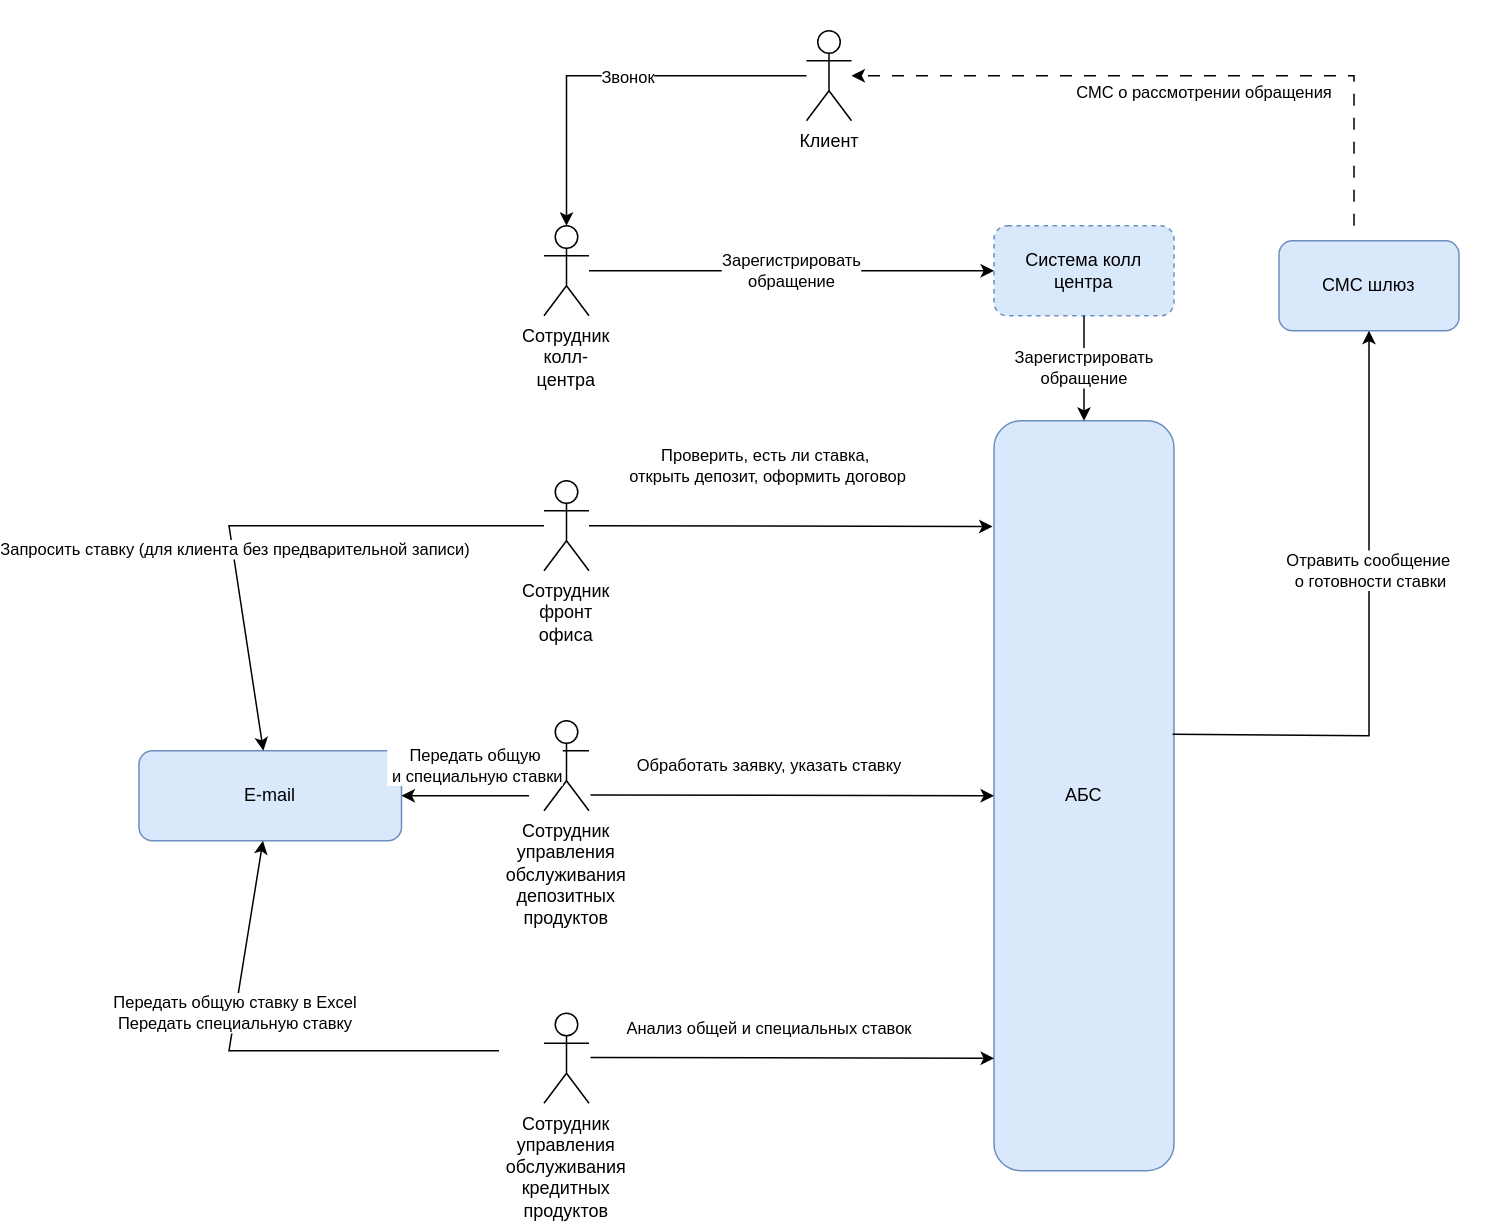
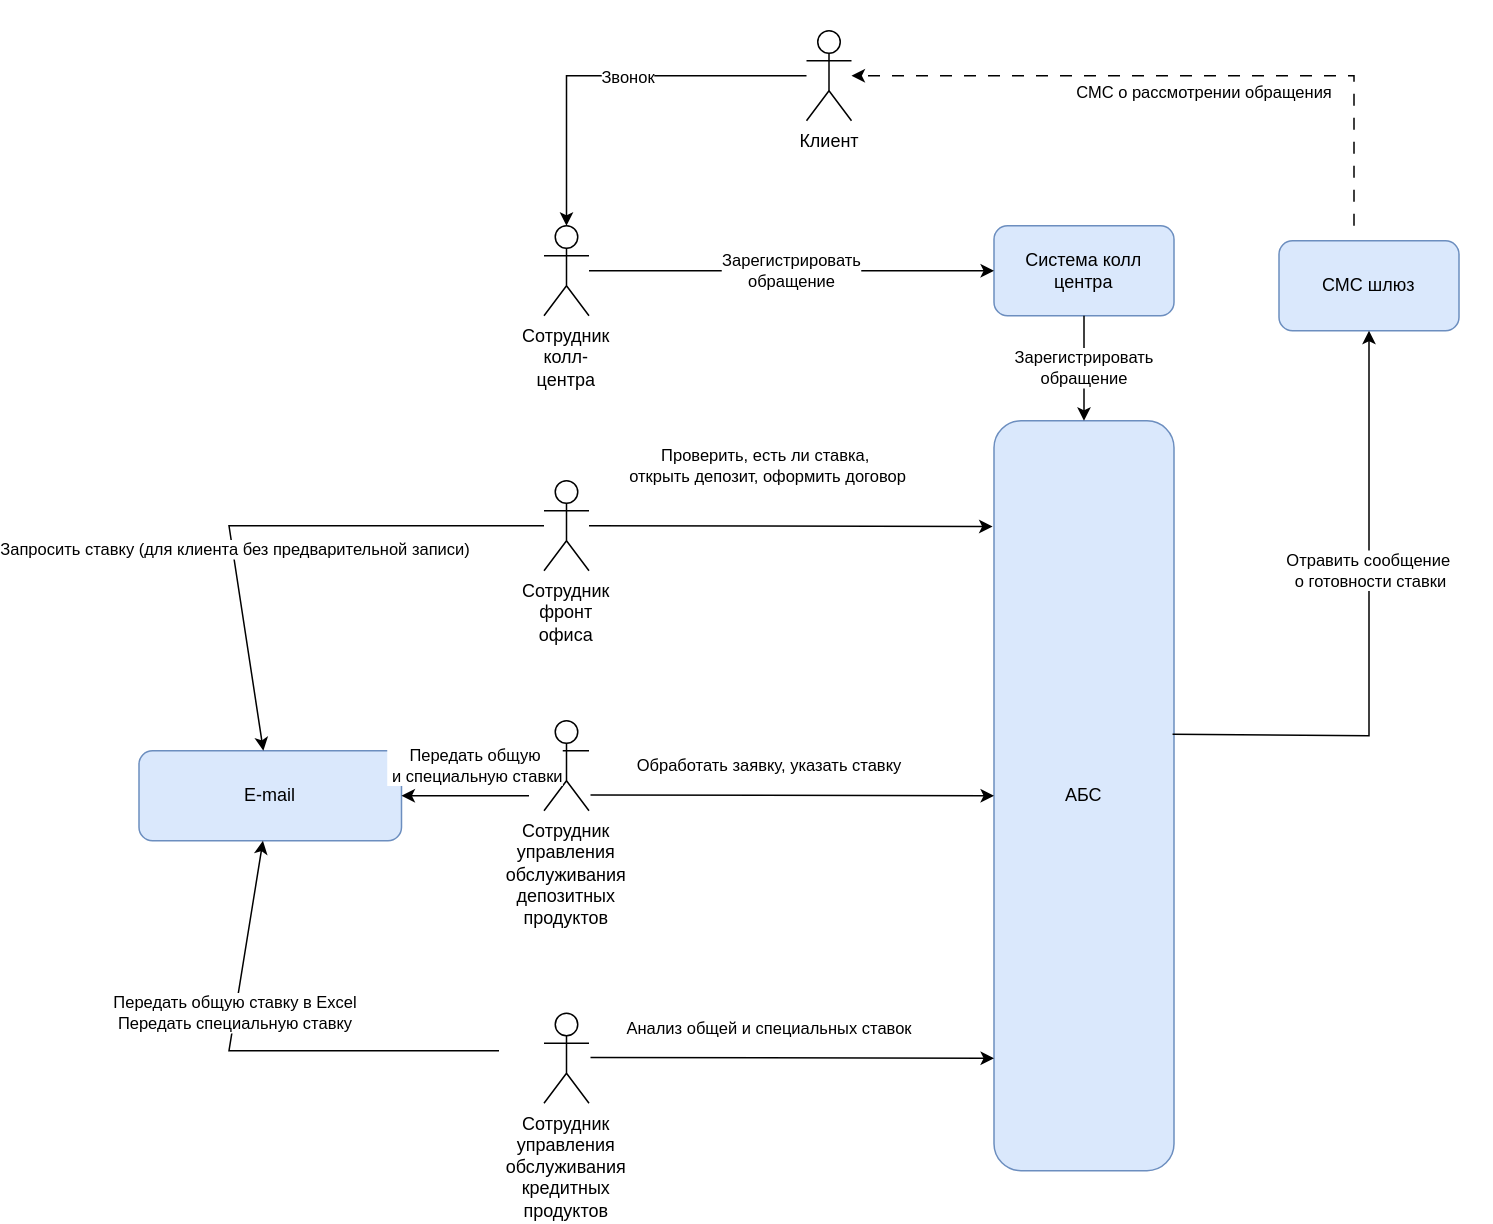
(1084, 271) -> (1084, 271)
